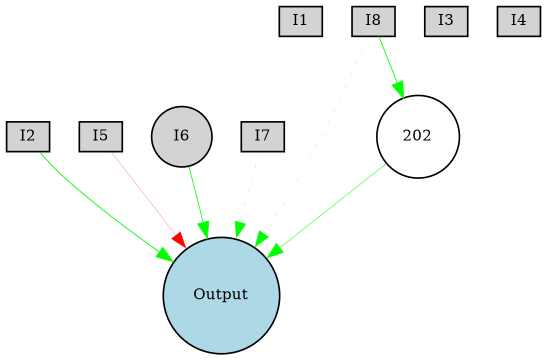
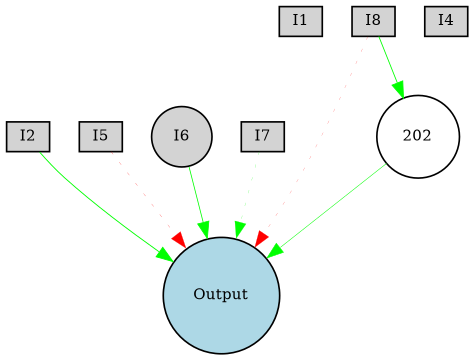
(446, 21) -> none
(321, 138) -> (321, 138)
(143, 193) -> (143, 193)
